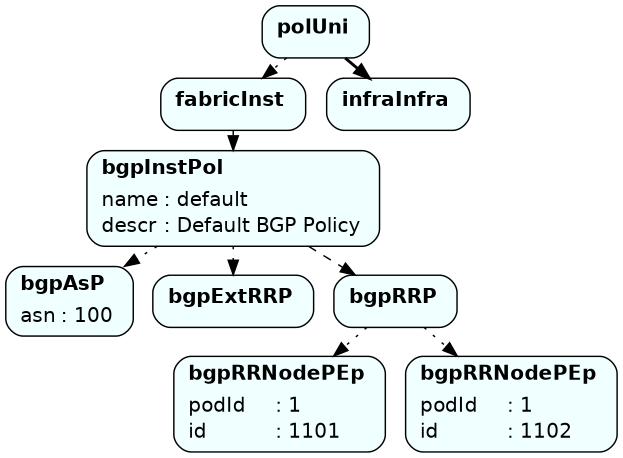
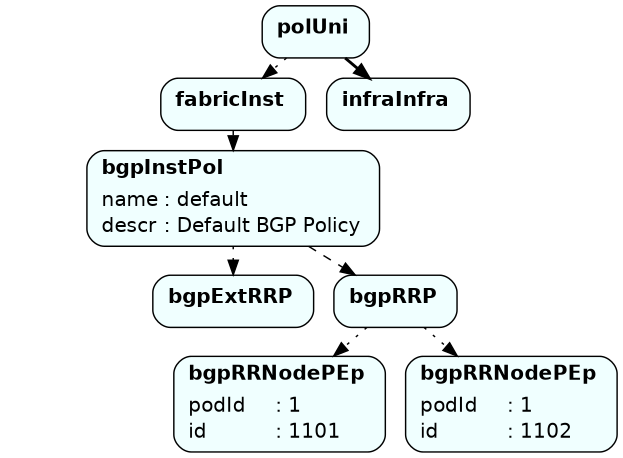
(70, 301) -> none
